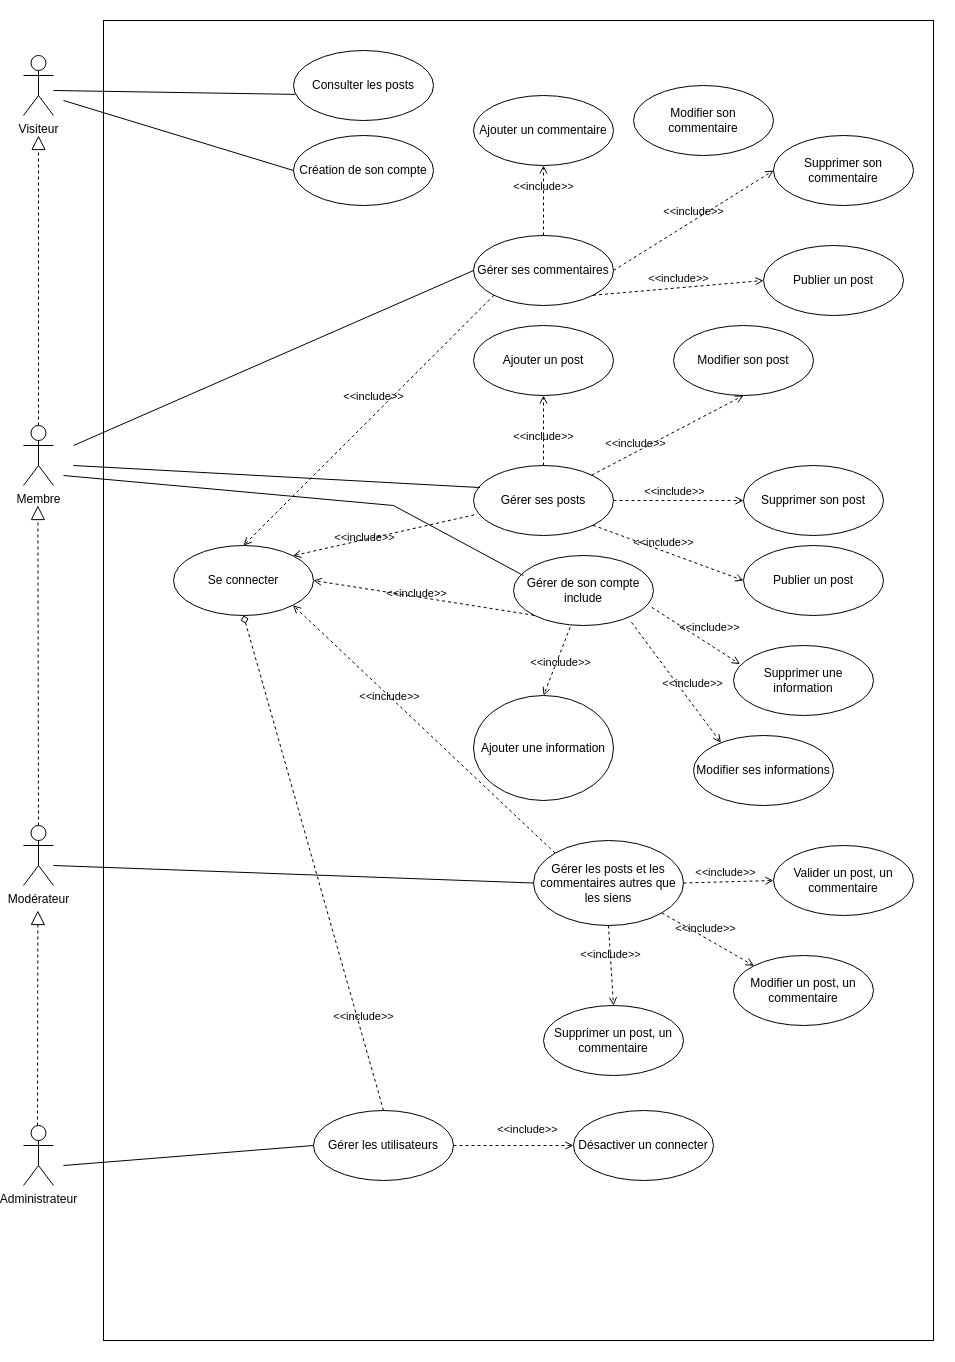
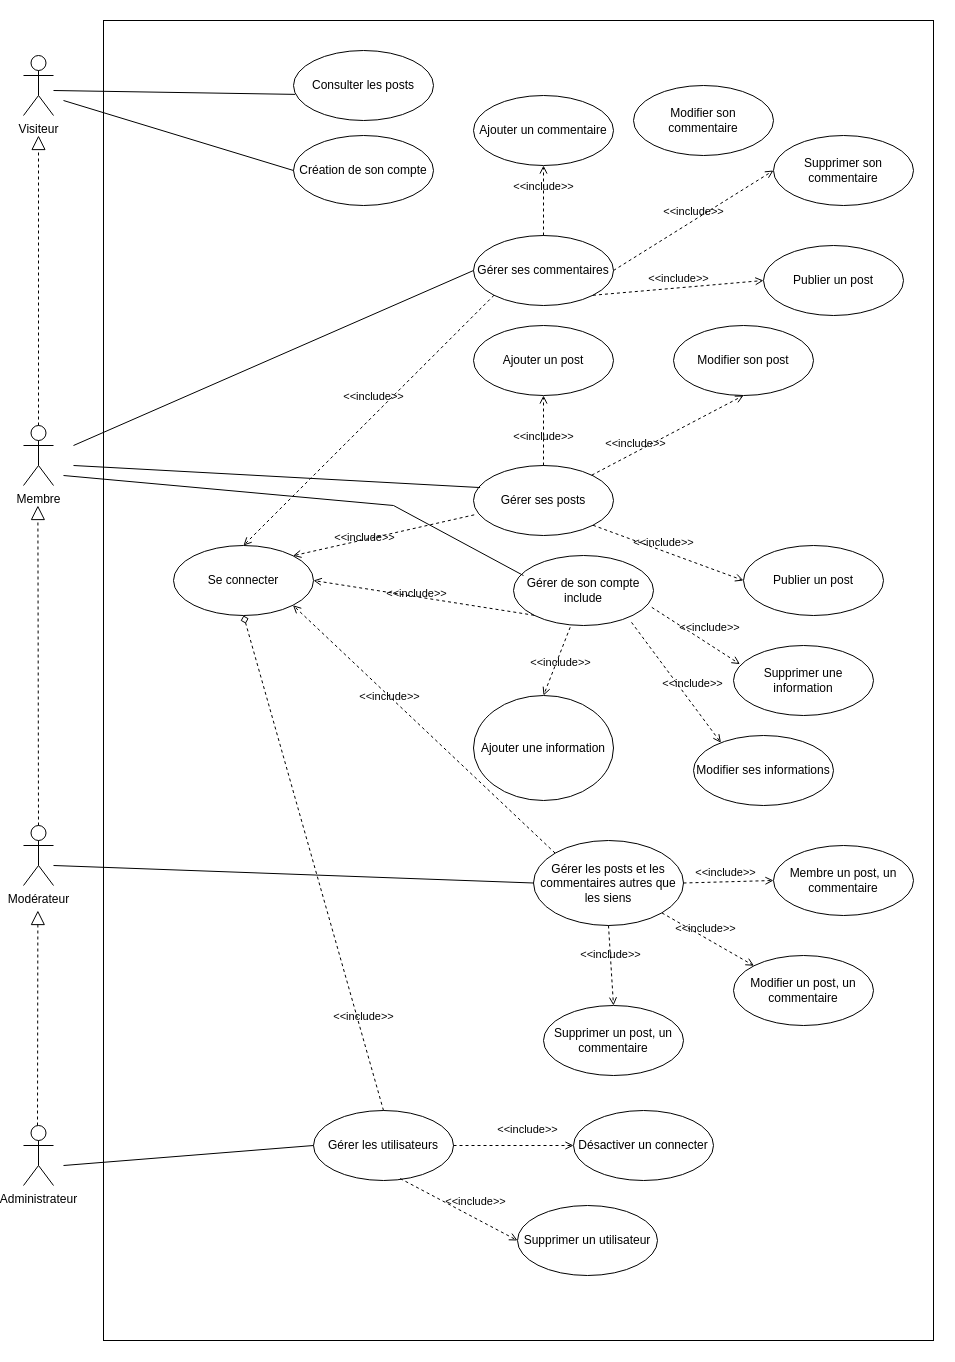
(677, 501) -> none
(814, 501) -> none
(844, 881) -> (844, 881)
none -> (458, 1209)
none -> (588, 1241)
